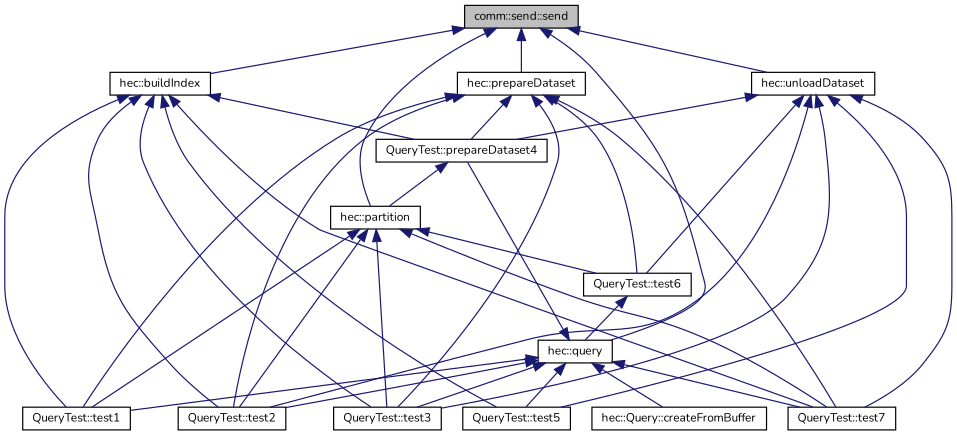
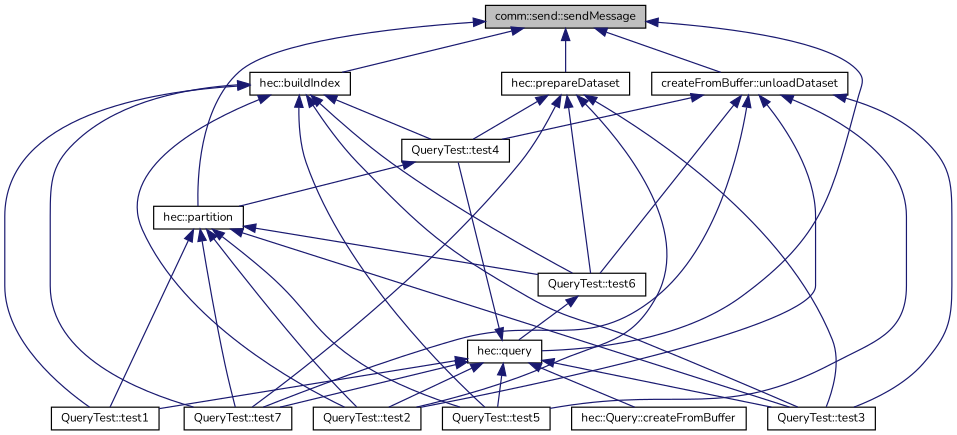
(521, 17) -> (566, 17)
(813, 84) -> (750, 84)
(462, 151) -> (456, 151)
none -> (441, 196)
(246, 209) -> none
none -> (324, 334)
